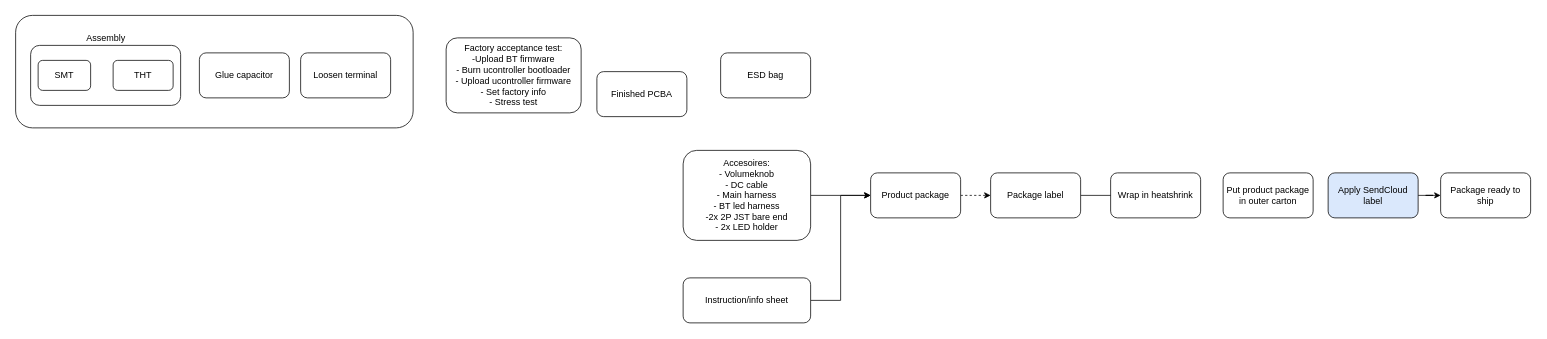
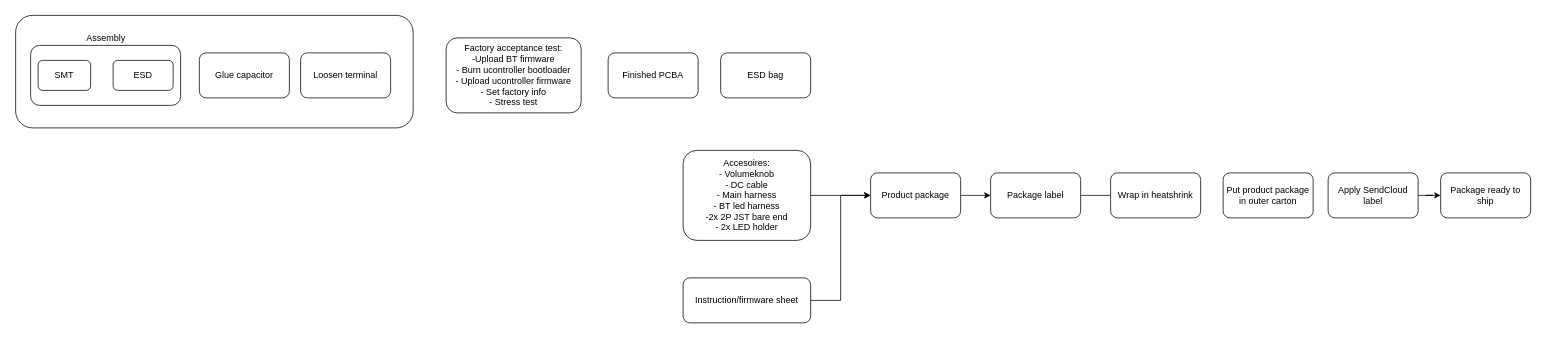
(143, 75) -> (143, 75)
(642, 94) -> (653, 75)
(972, 195) -> (972, 195)
(1373, 195) -> (1373, 195)
(747, 300) -> (747, 300)
